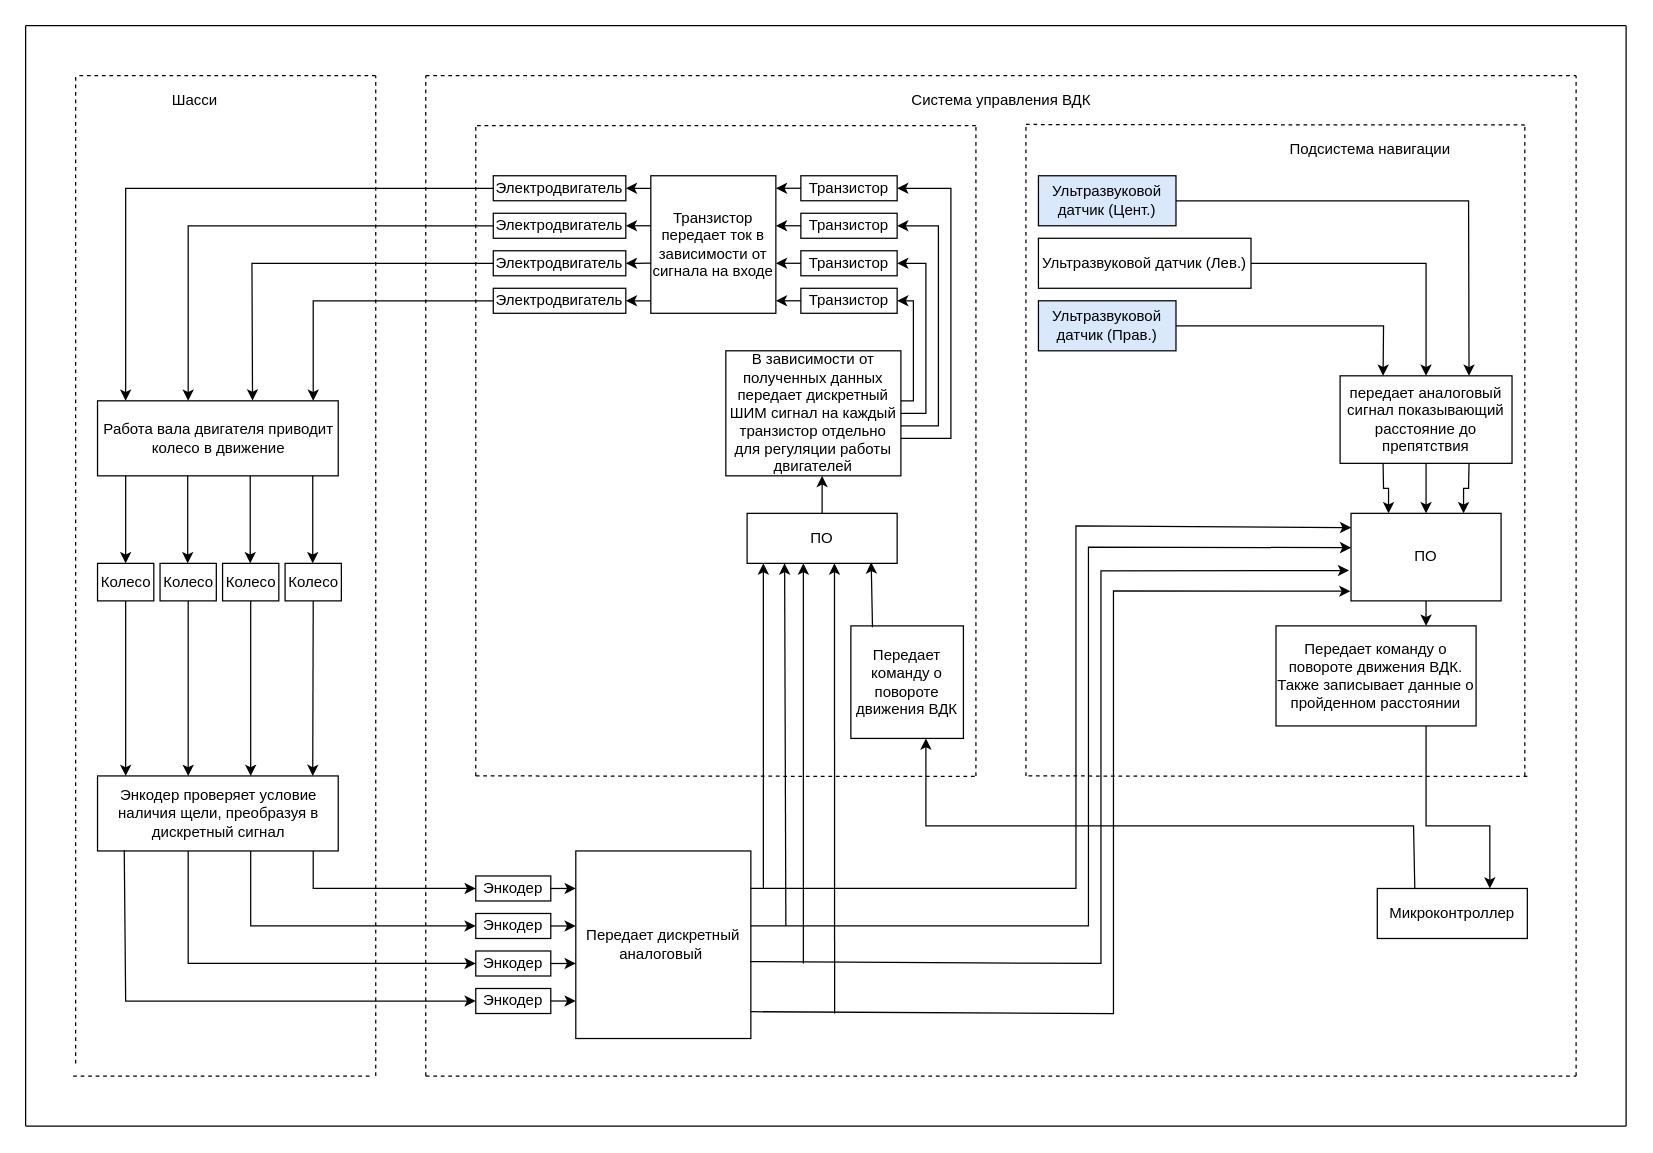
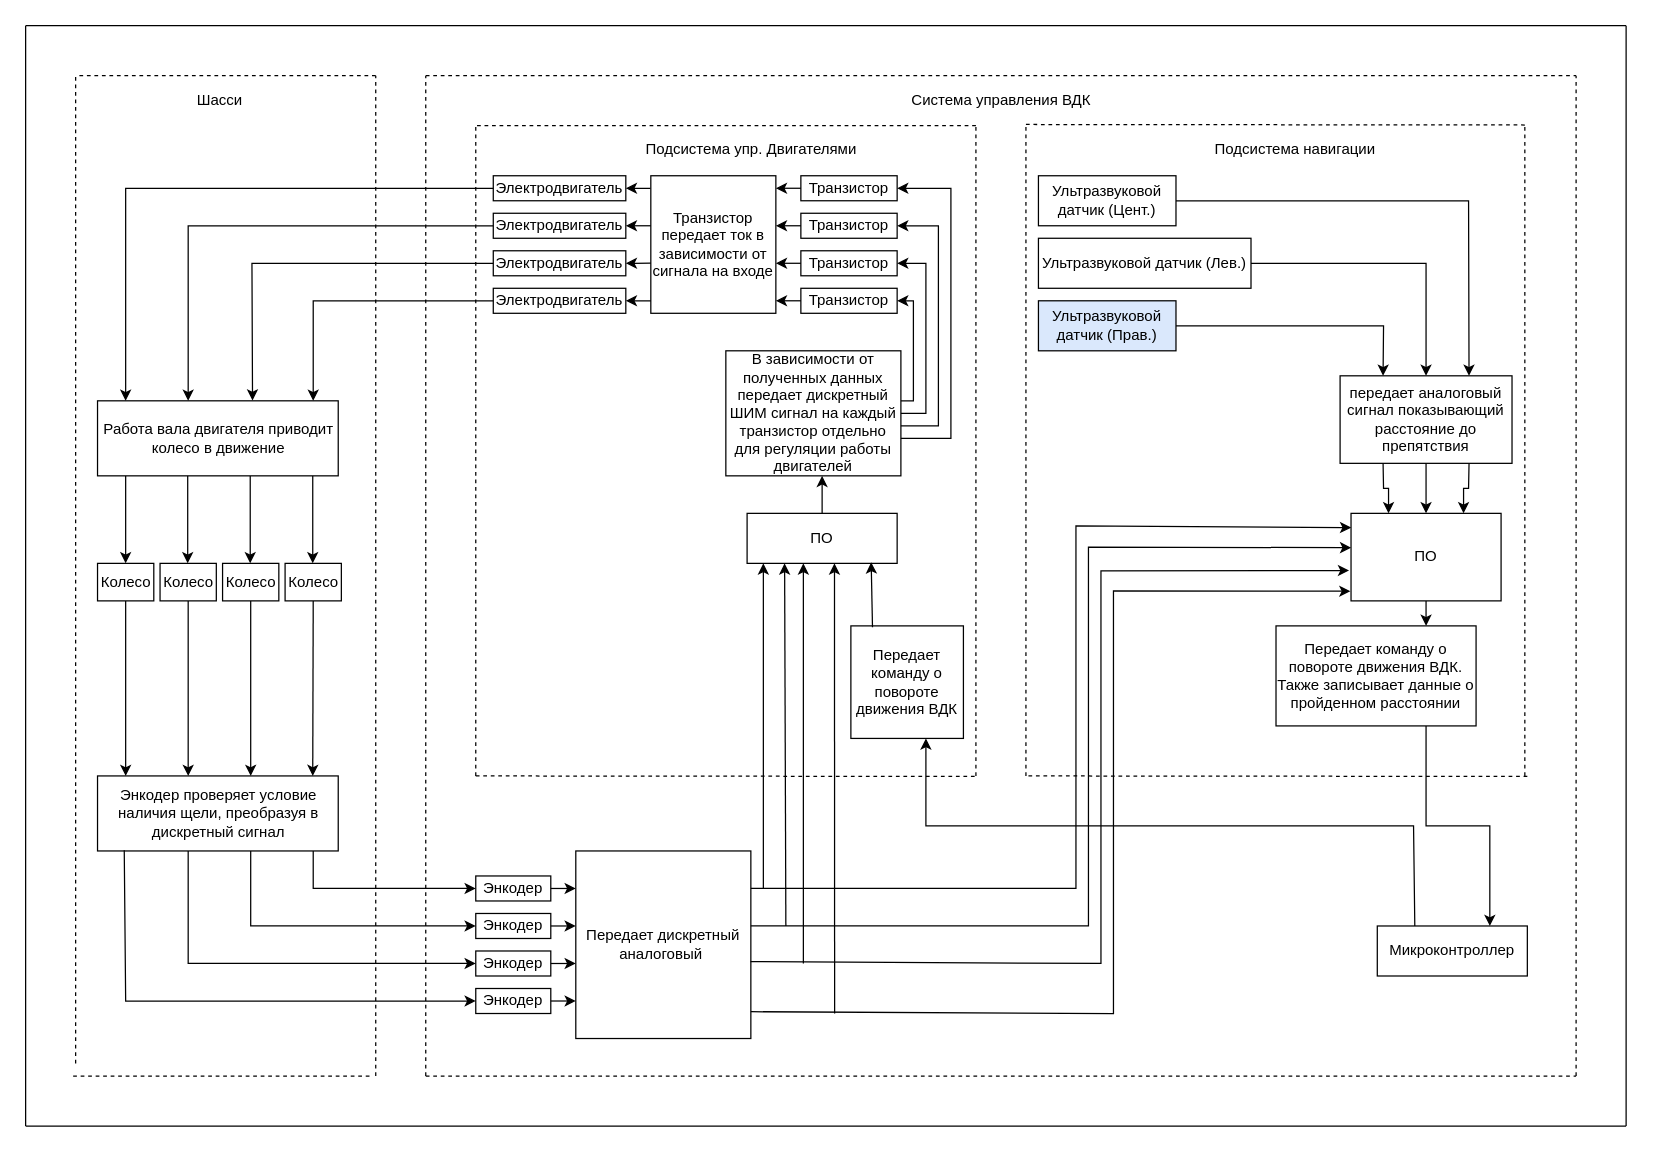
(194, 101) -> (219, 101)
none -> (751, 150)
(1369, 150) -> (1294, 150)
(1107, 201) -> (1107, 201)
(1452, 913) -> (1452, 951)
